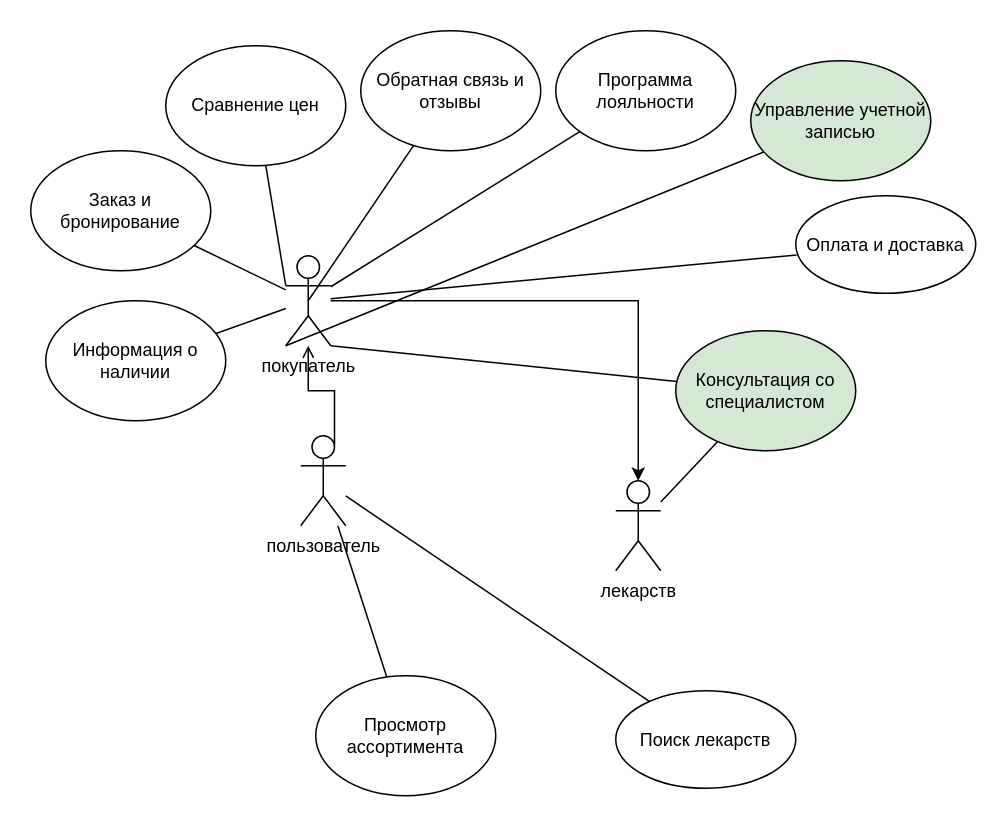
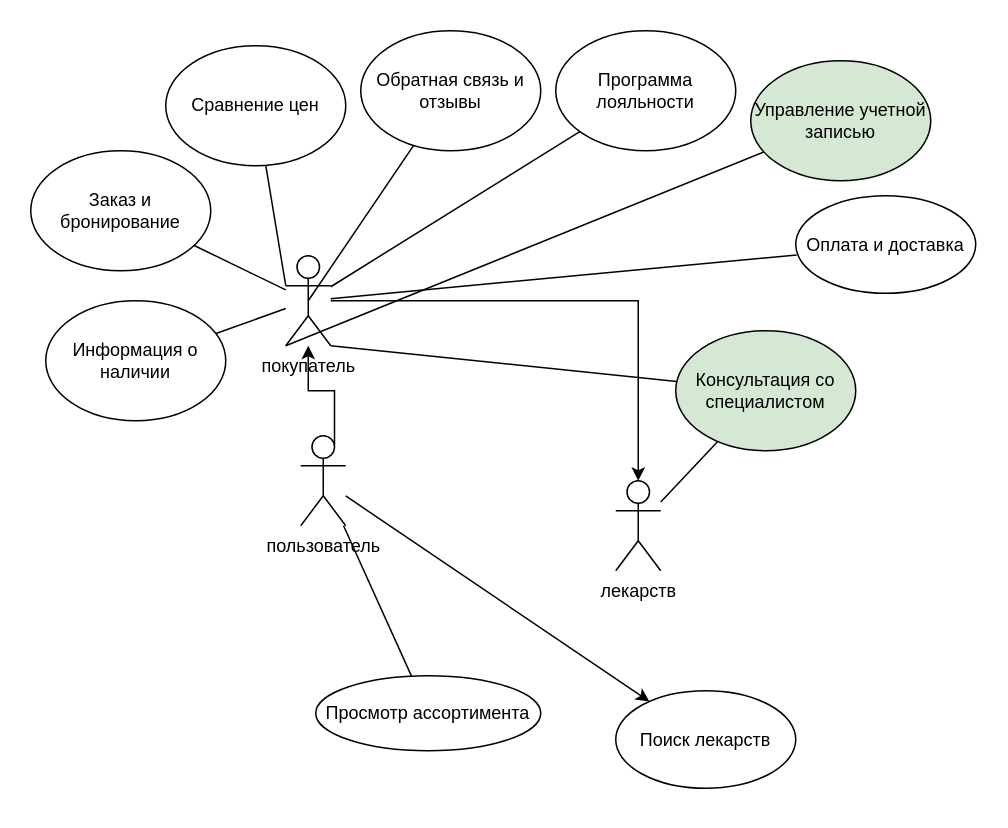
(308, 354) -> (308, 357)
(643, 697) -> (640, 695)
(406, 736) -> (428, 713)
